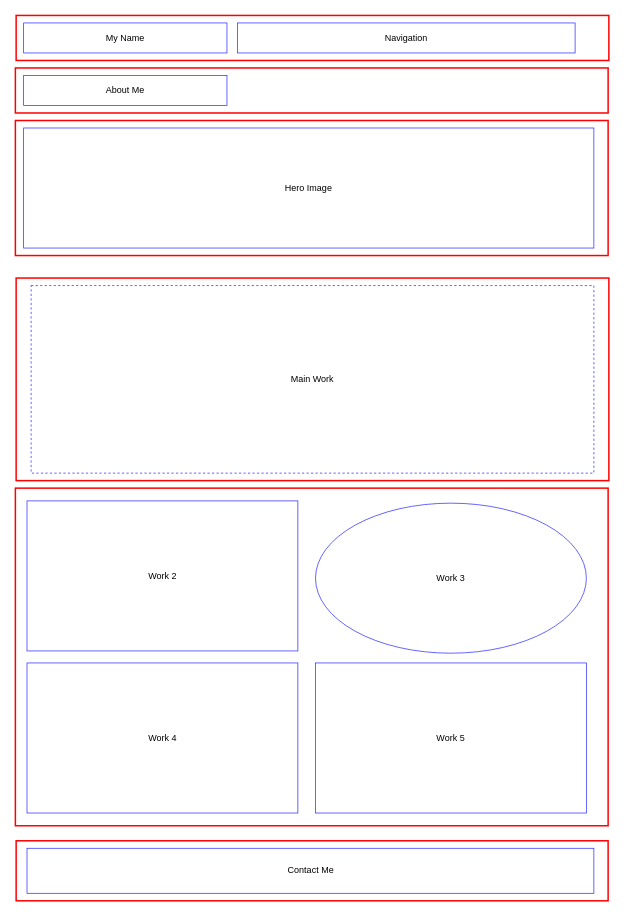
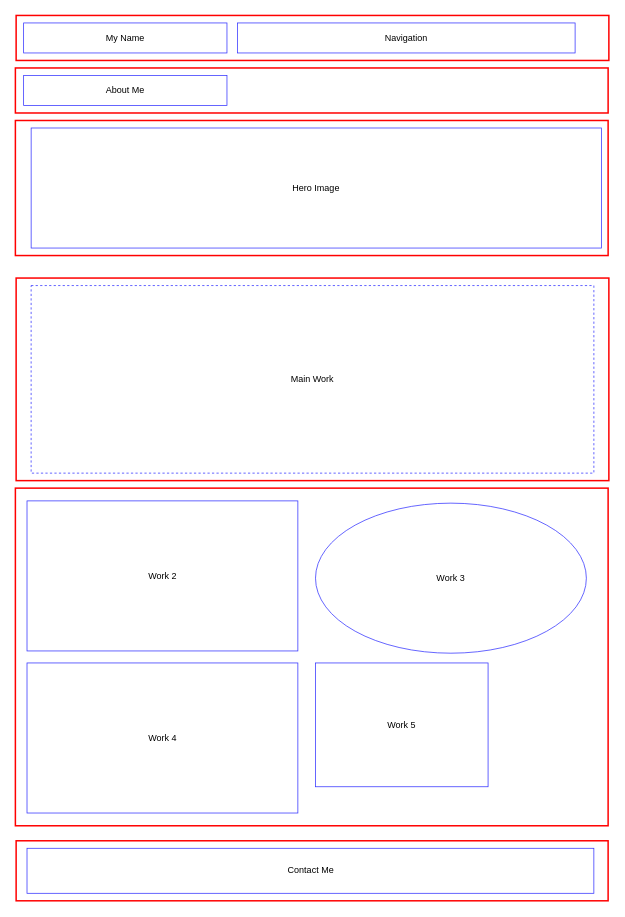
(309, 188) -> (316, 188)
(451, 738) -> (402, 725)
